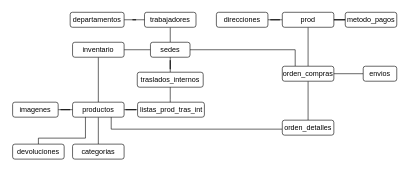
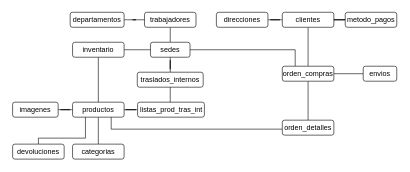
(308, 20) -> (308, 20)
